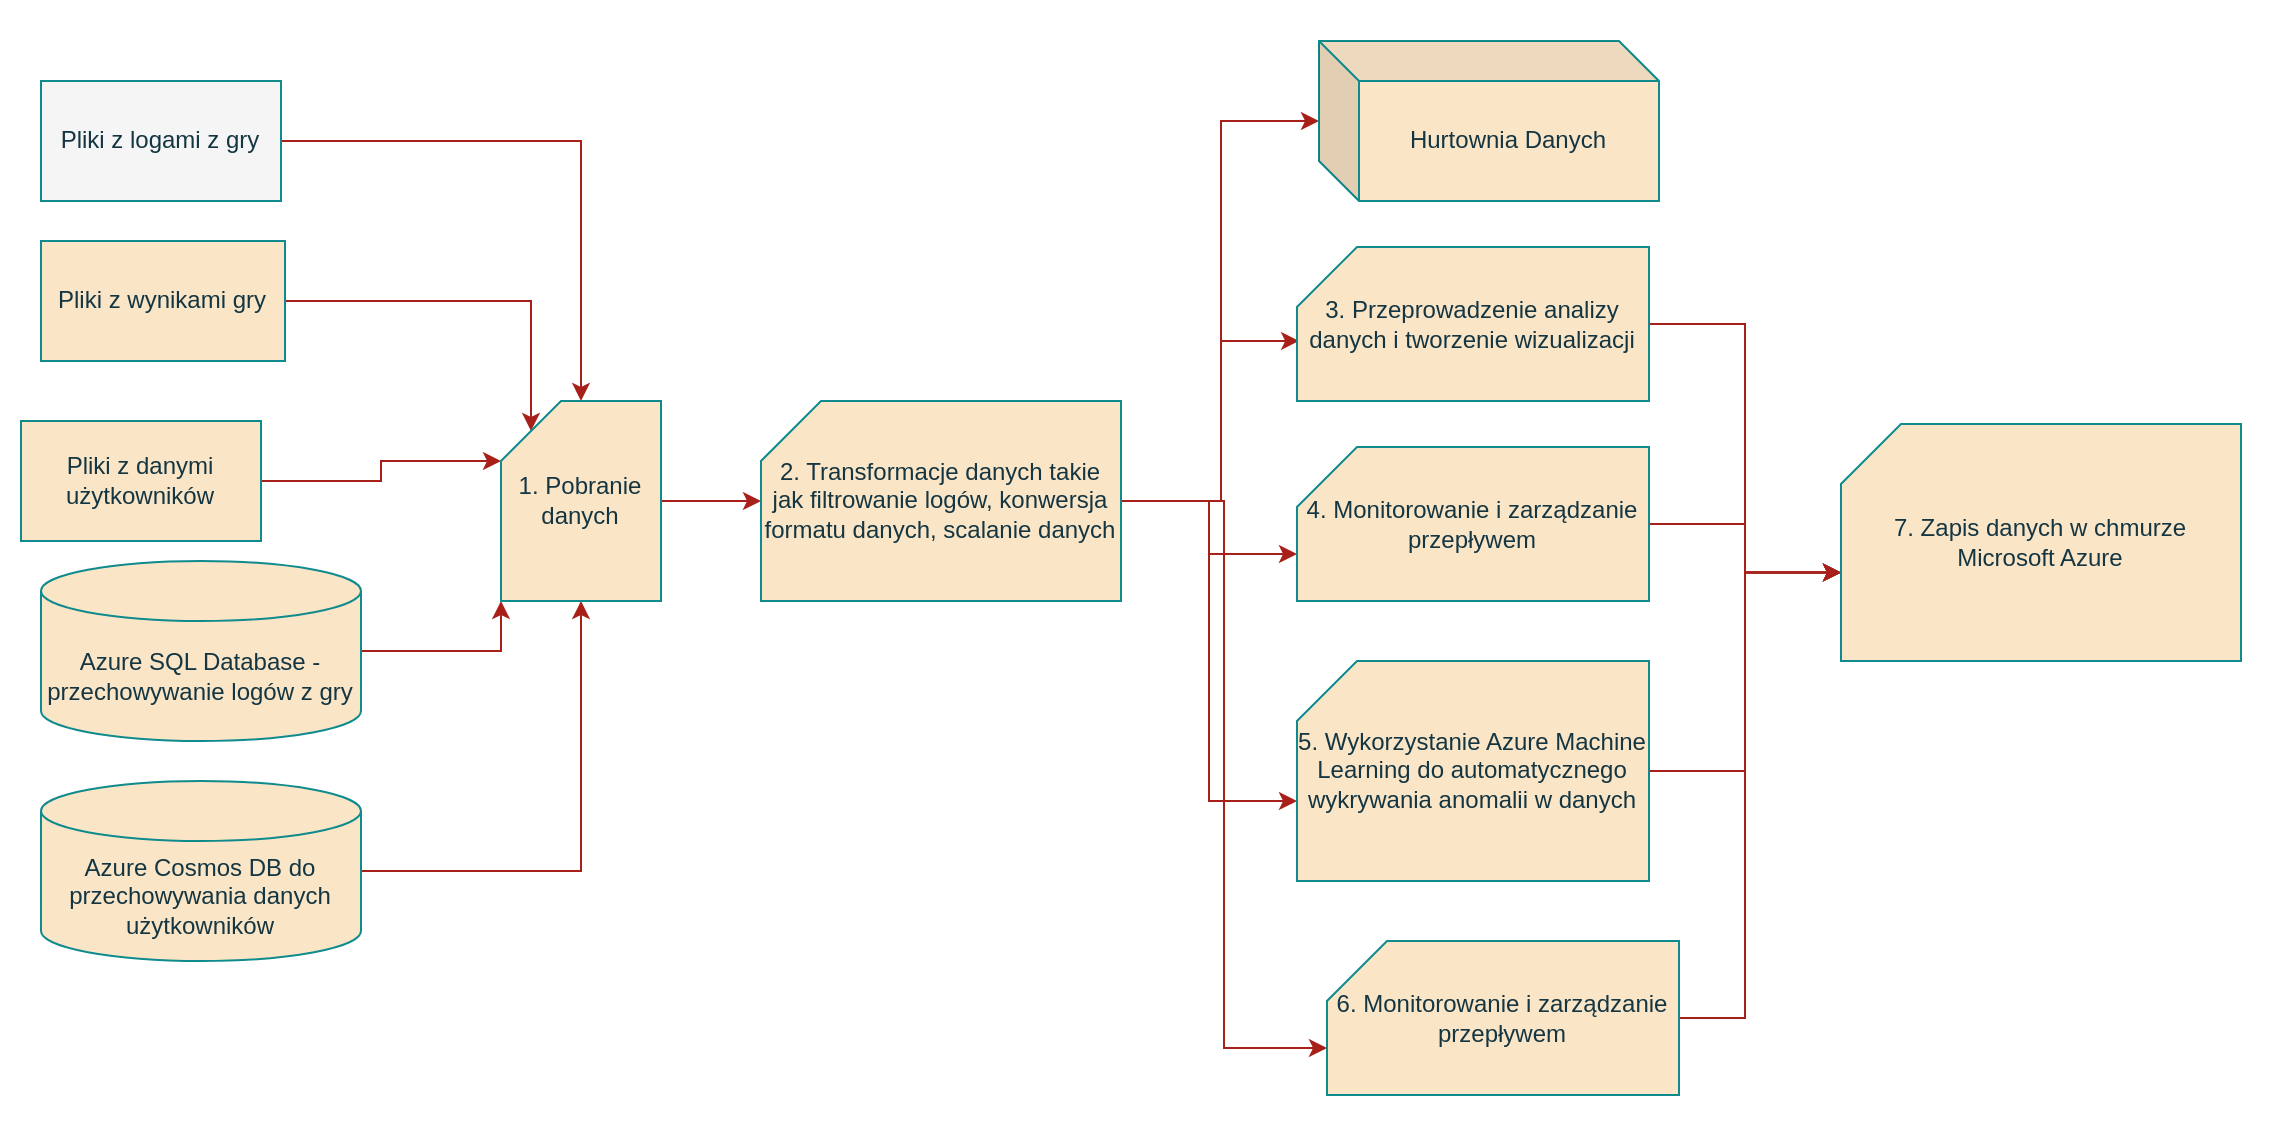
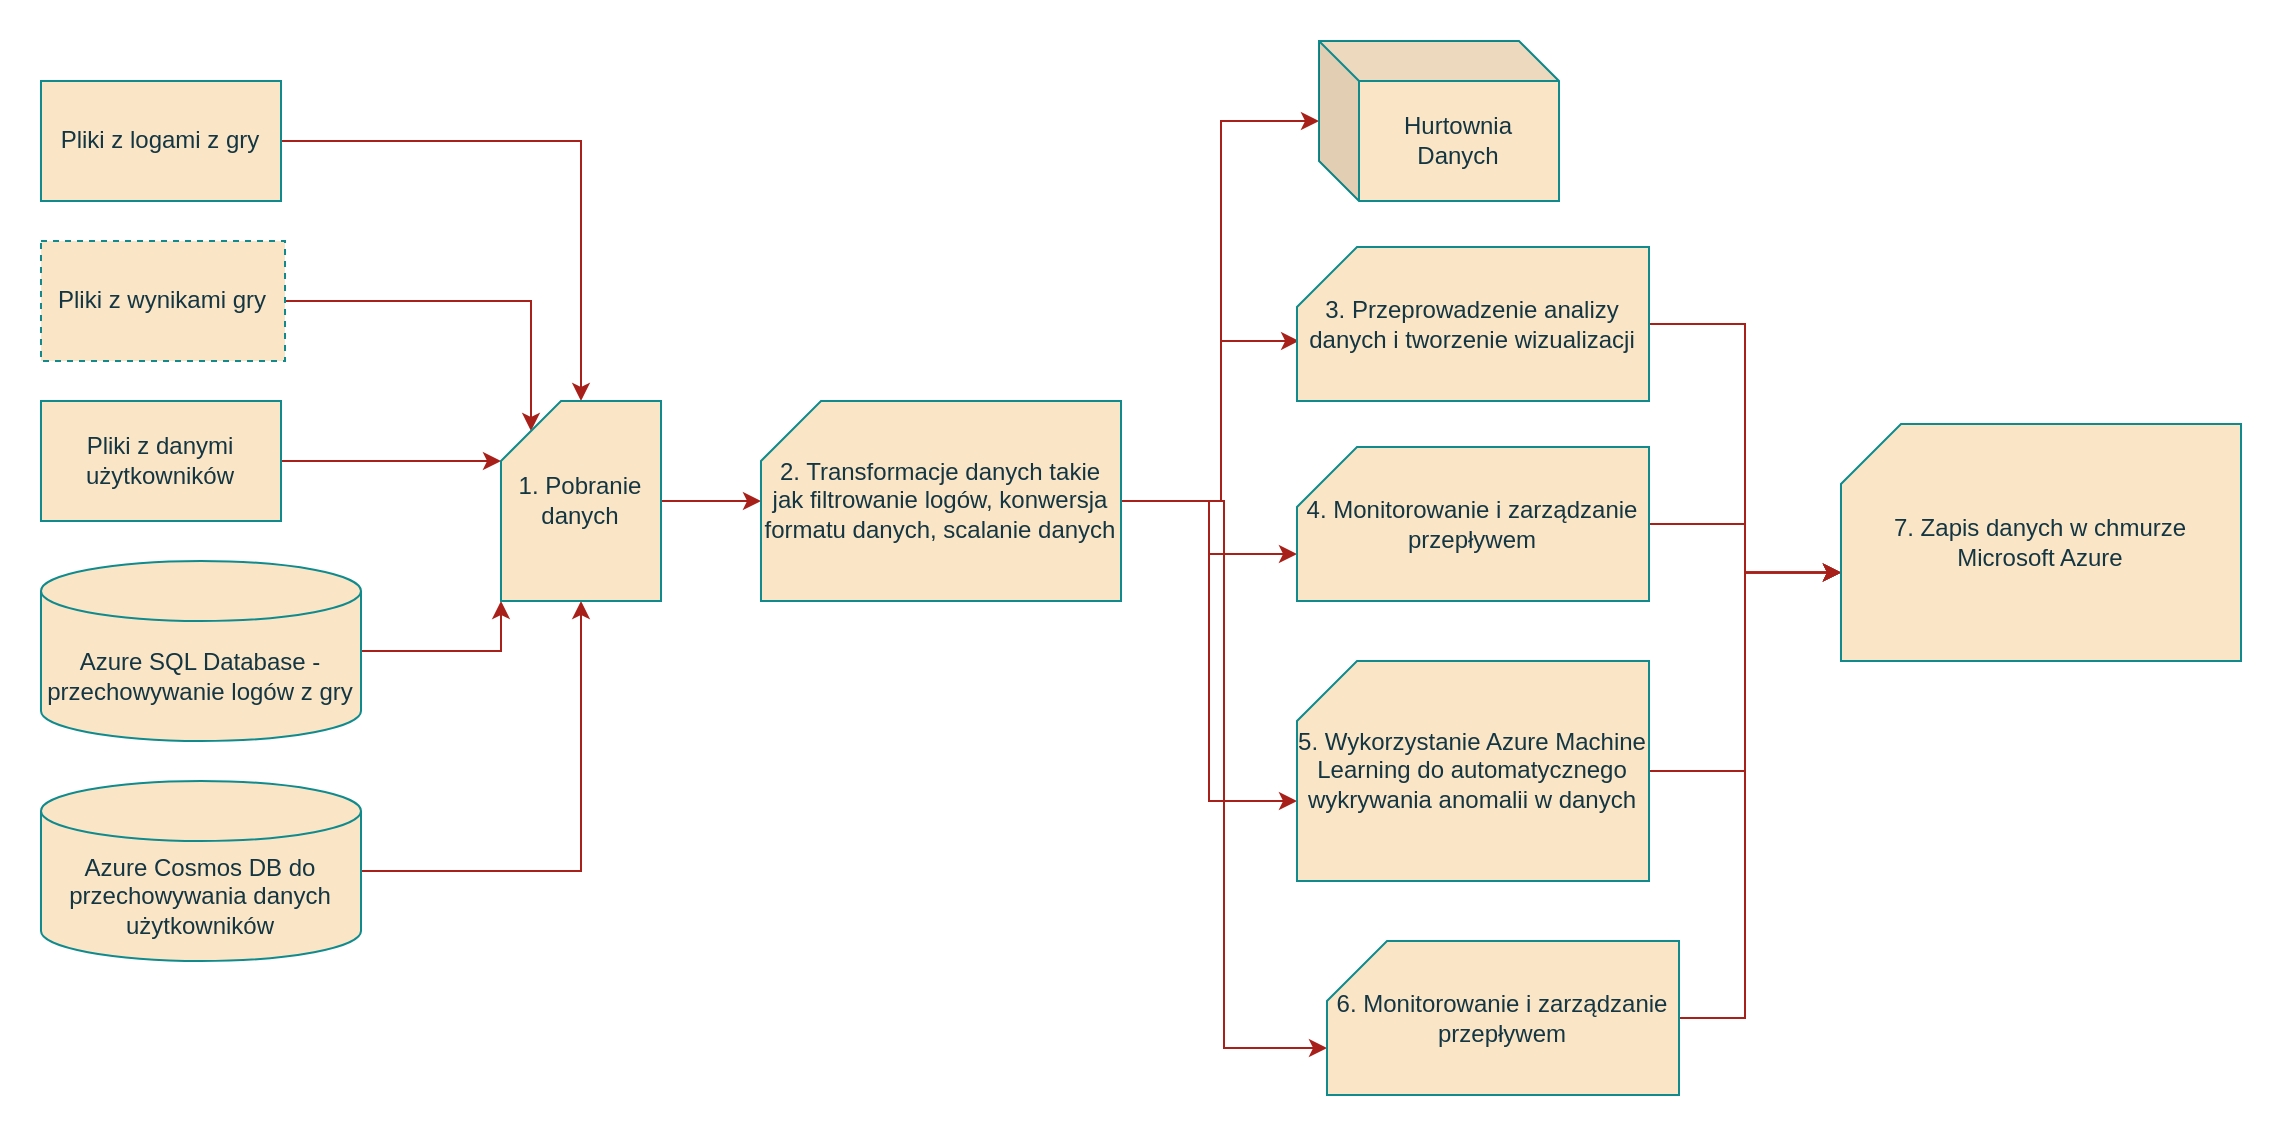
(1489, 121) -> (1439, 121)
(161, 141) -> (161, 141)
(163, 301) -> (163, 301)
(141, 481) -> (161, 461)
